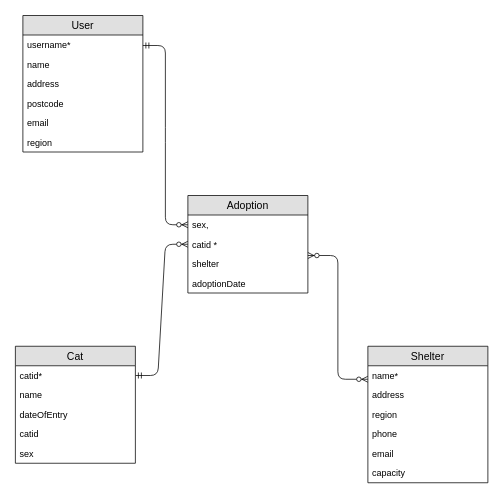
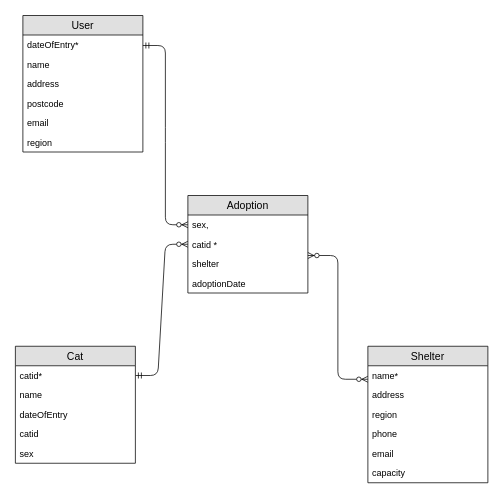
(50, 45) -> (57, 45)
